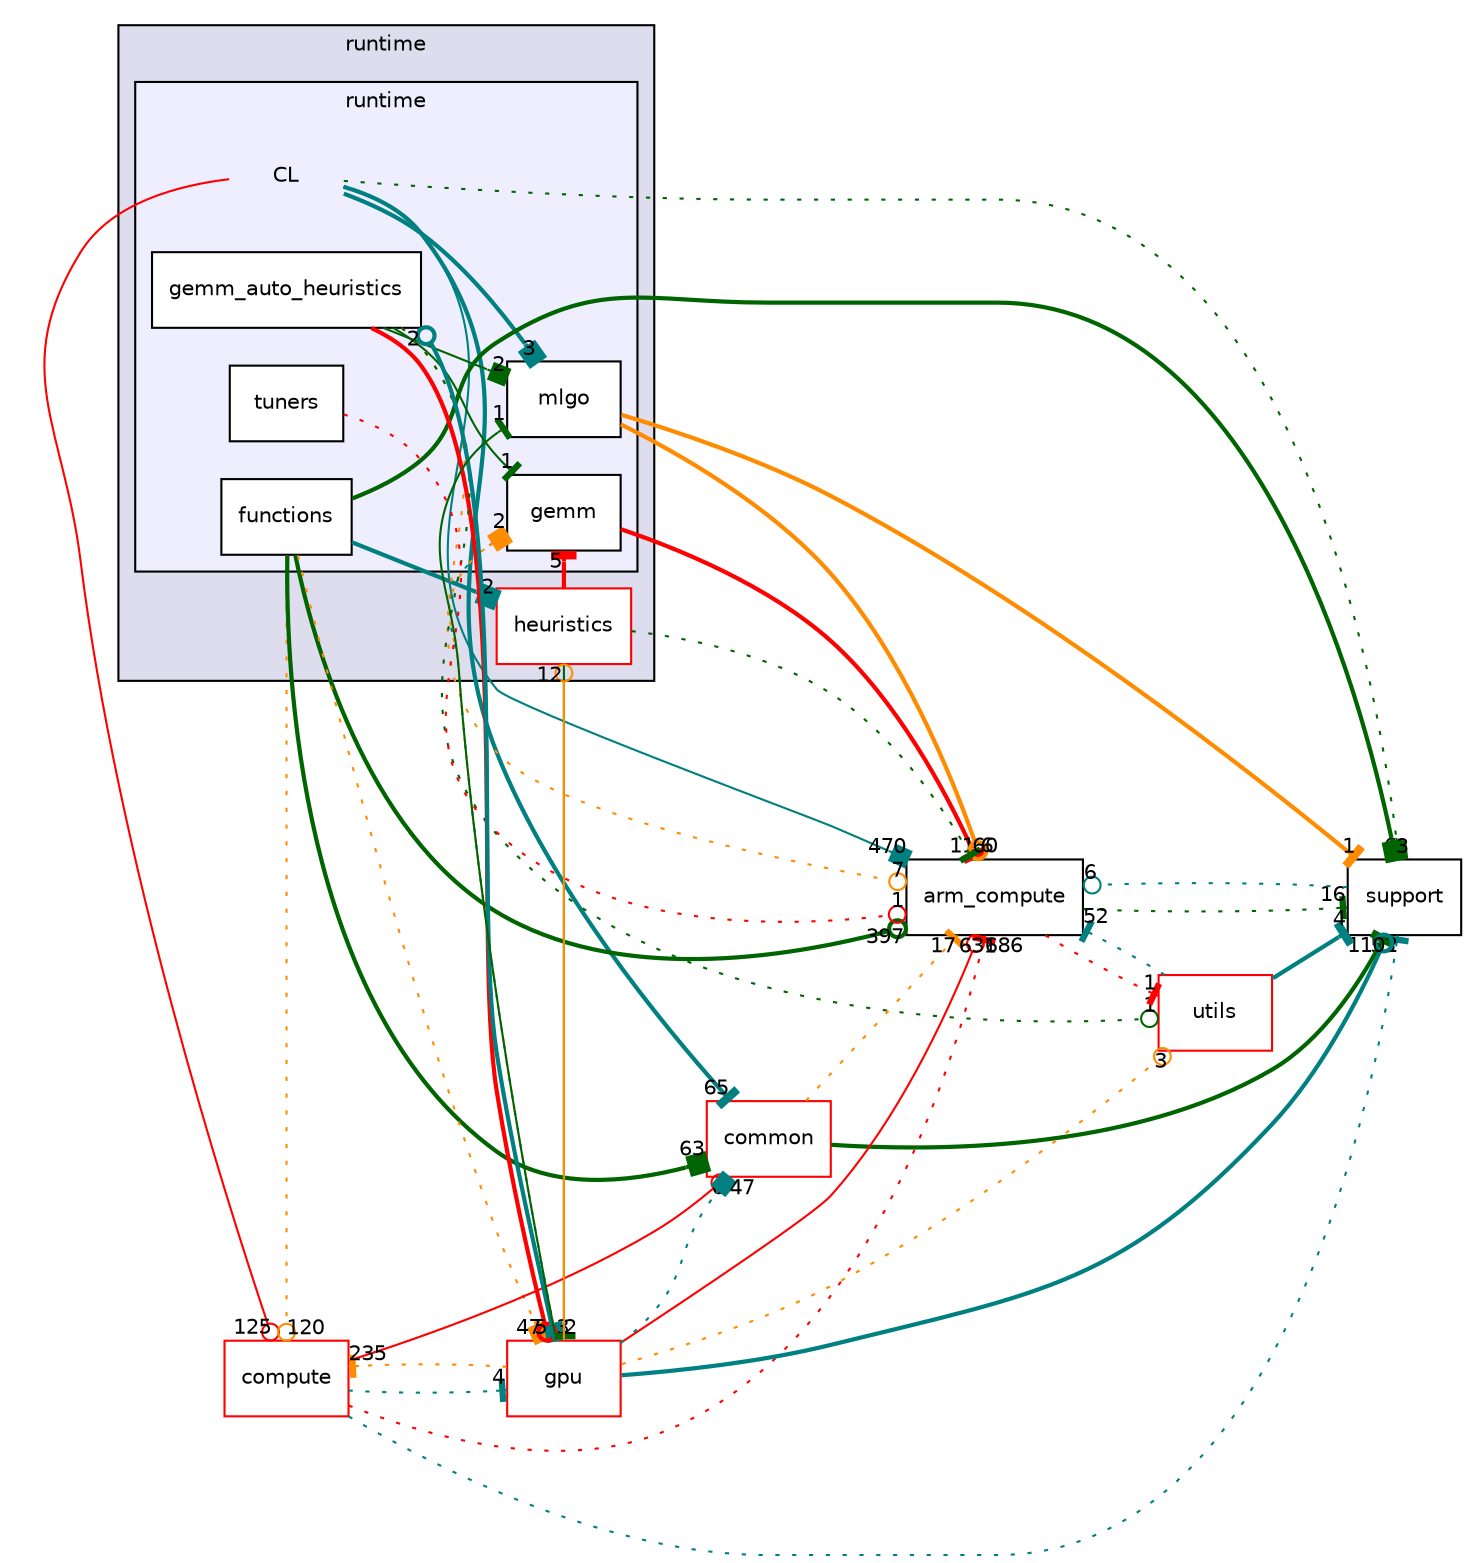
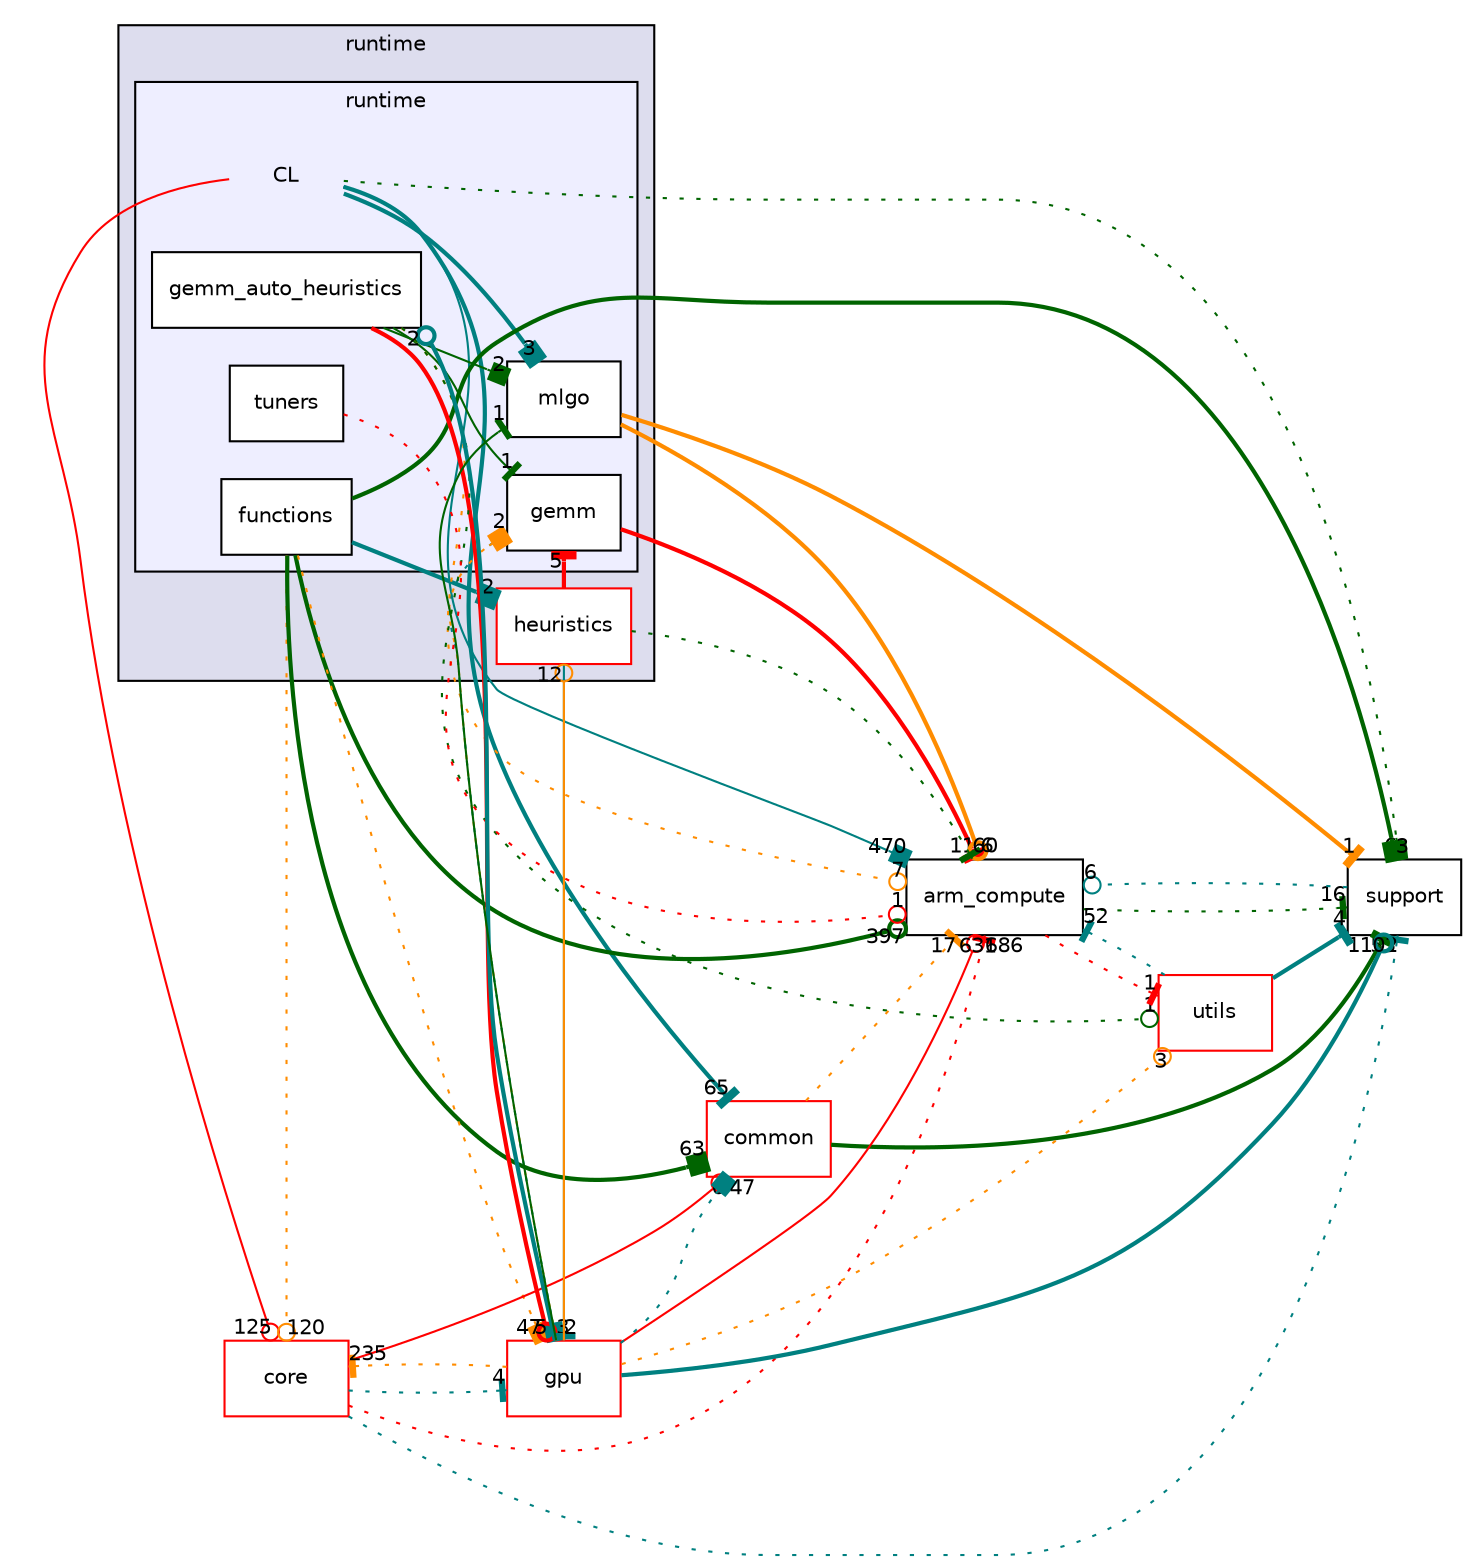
(564, 997) -> (564, 997)
(287, 1379) -> (287, 1379)
